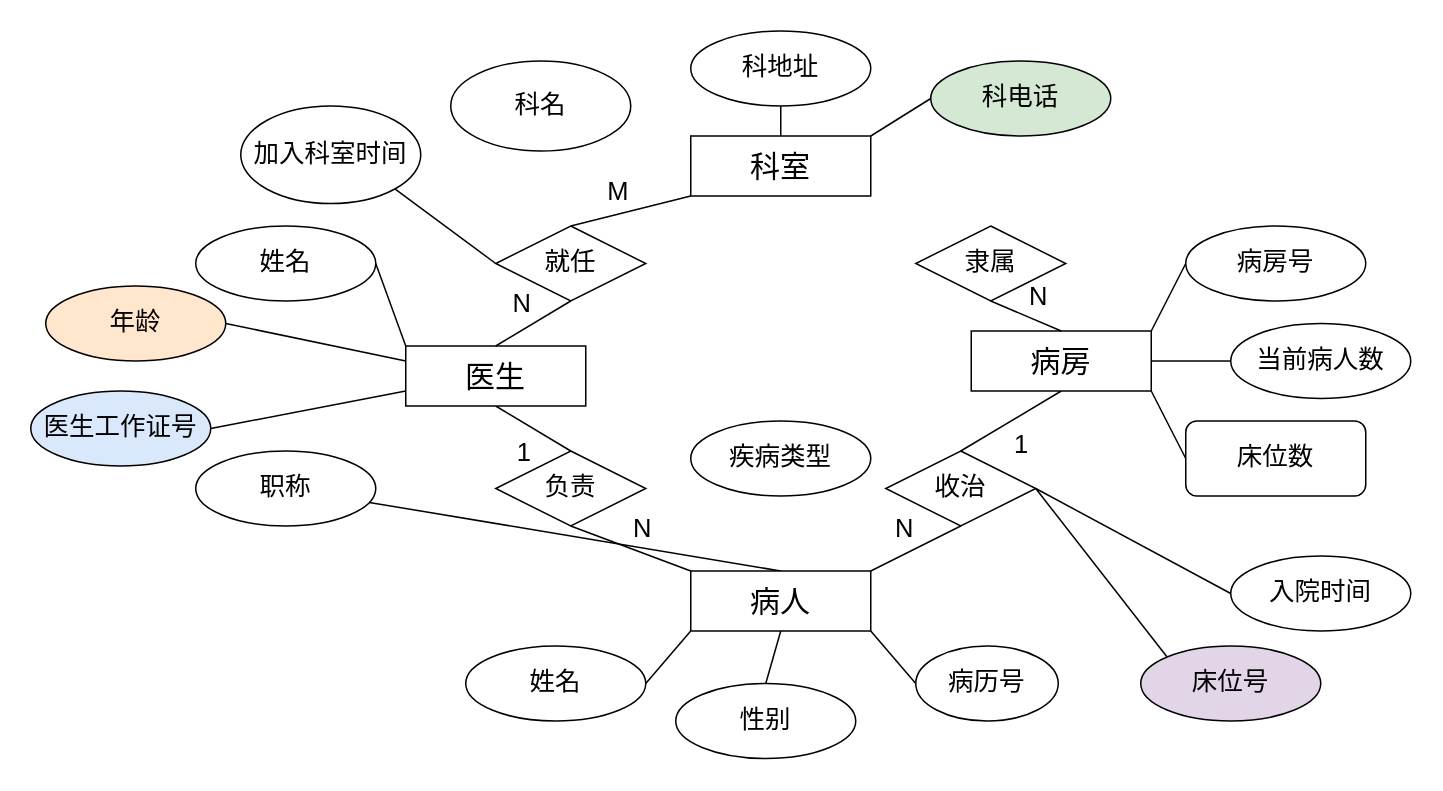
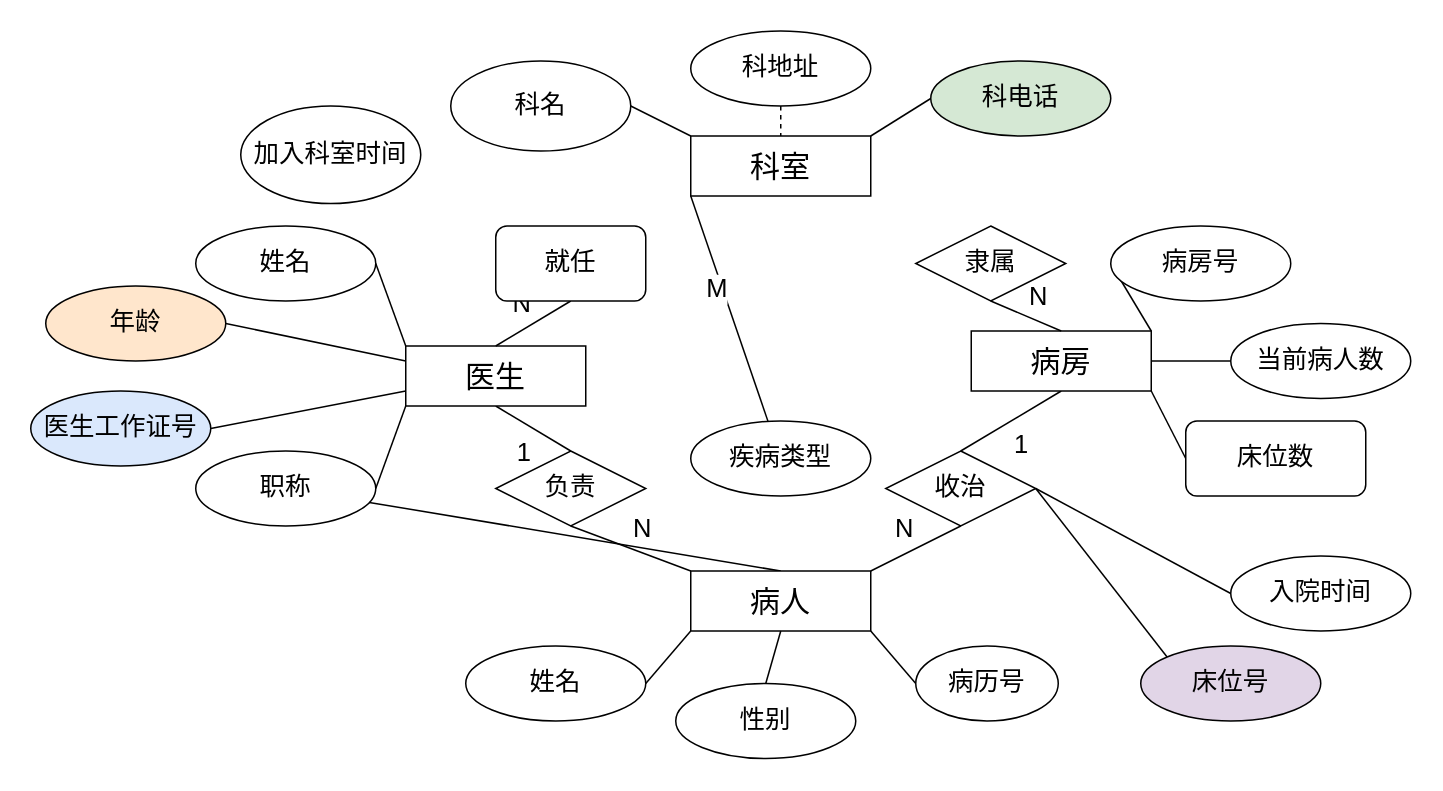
none -> (661, 121)
(781, 121) -> (781, 121)
(631, 211) -> (729, 308)
(445, 226) -> none
(571, 263) -> (571, 263)
(1276, 263) -> (1201, 263)
none -> (391, 447)
